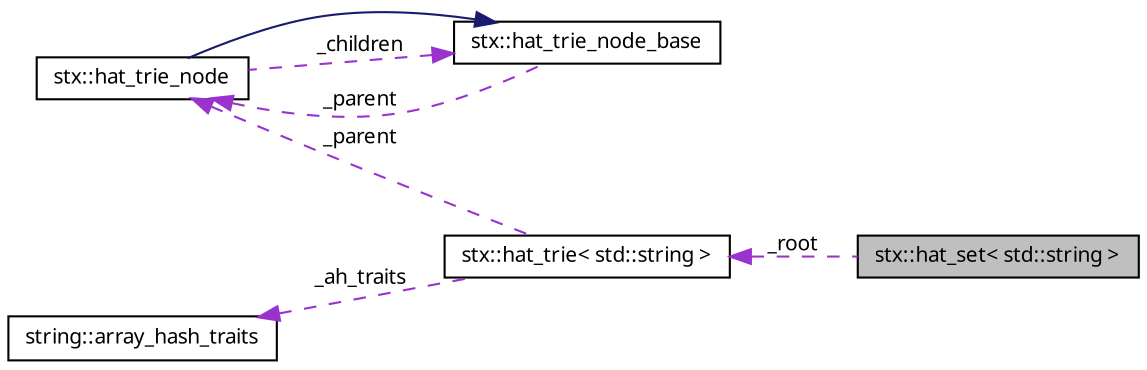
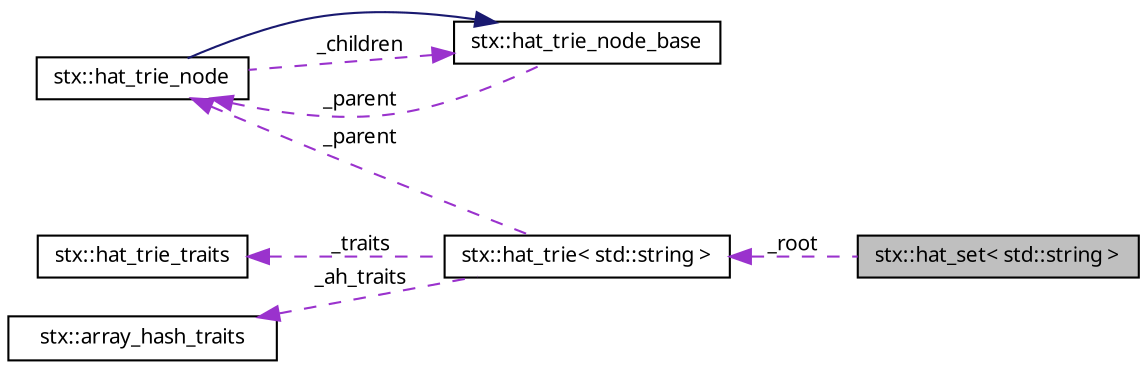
none -> (143, 257)
(143, 338) -> (143, 338)
